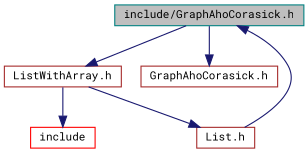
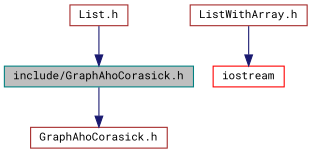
(141, 44) -> none
(139, 105) -> none
(63, 138) -> (249, 77)
